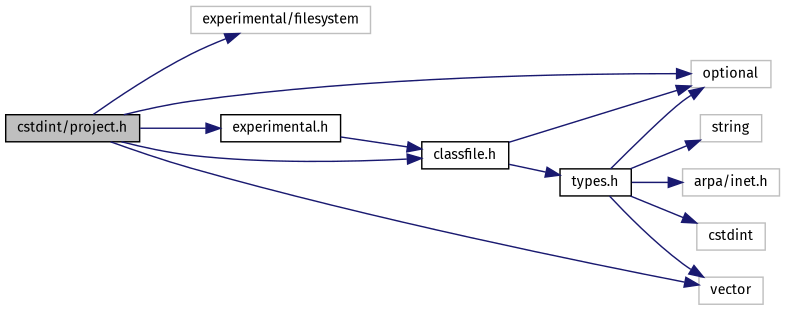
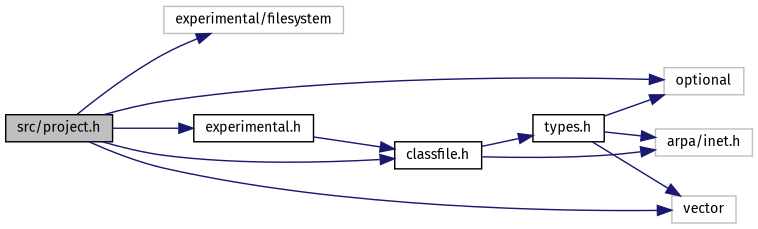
(593, 116) -> (562, 157)
(73, 128) -> (59, 128)
(731, 128) -> none
(731, 237) -> none
